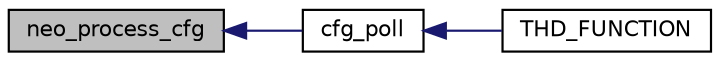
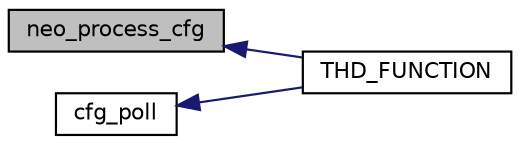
(274, 31) -> (274, 53)
